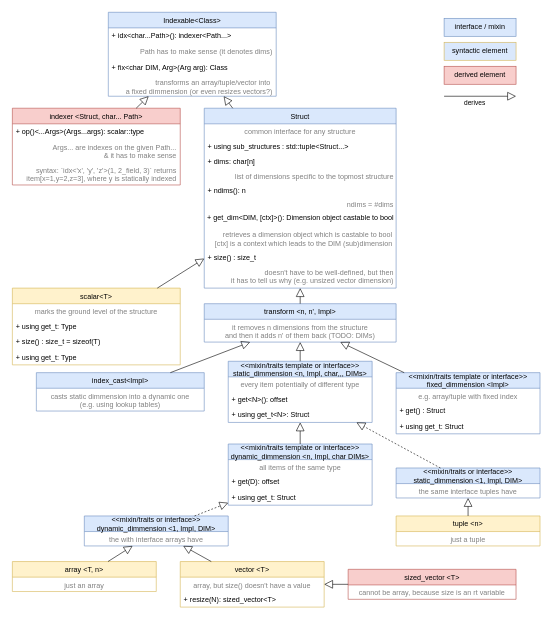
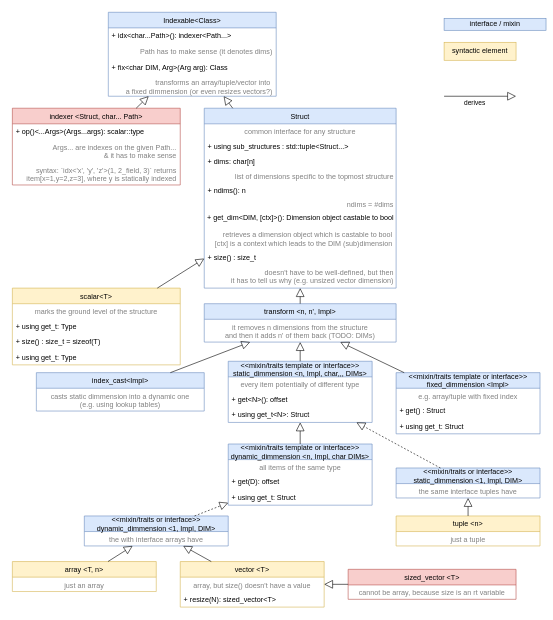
(480, 27) -> (495, 24)
(480, 51) -> (480, 51)
(480, 75) -> none
